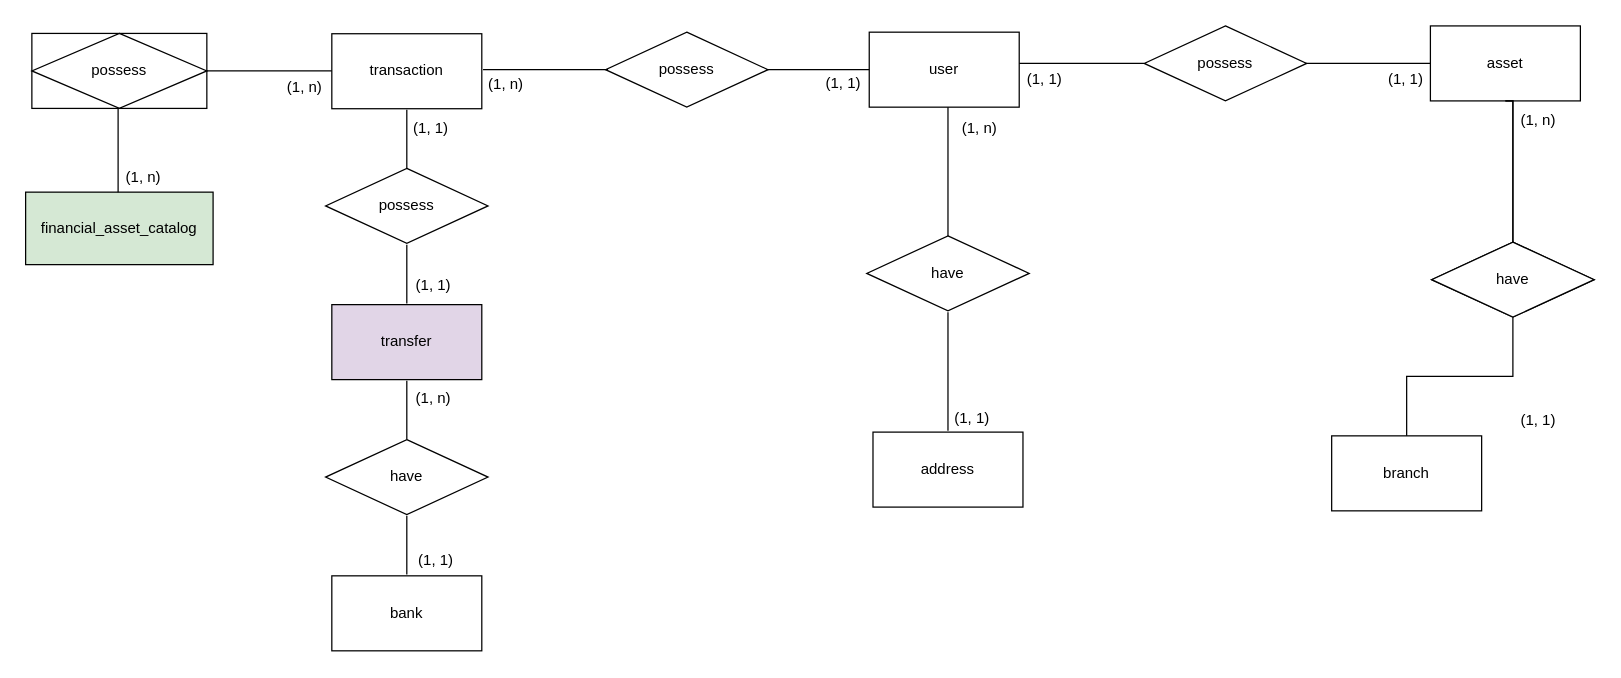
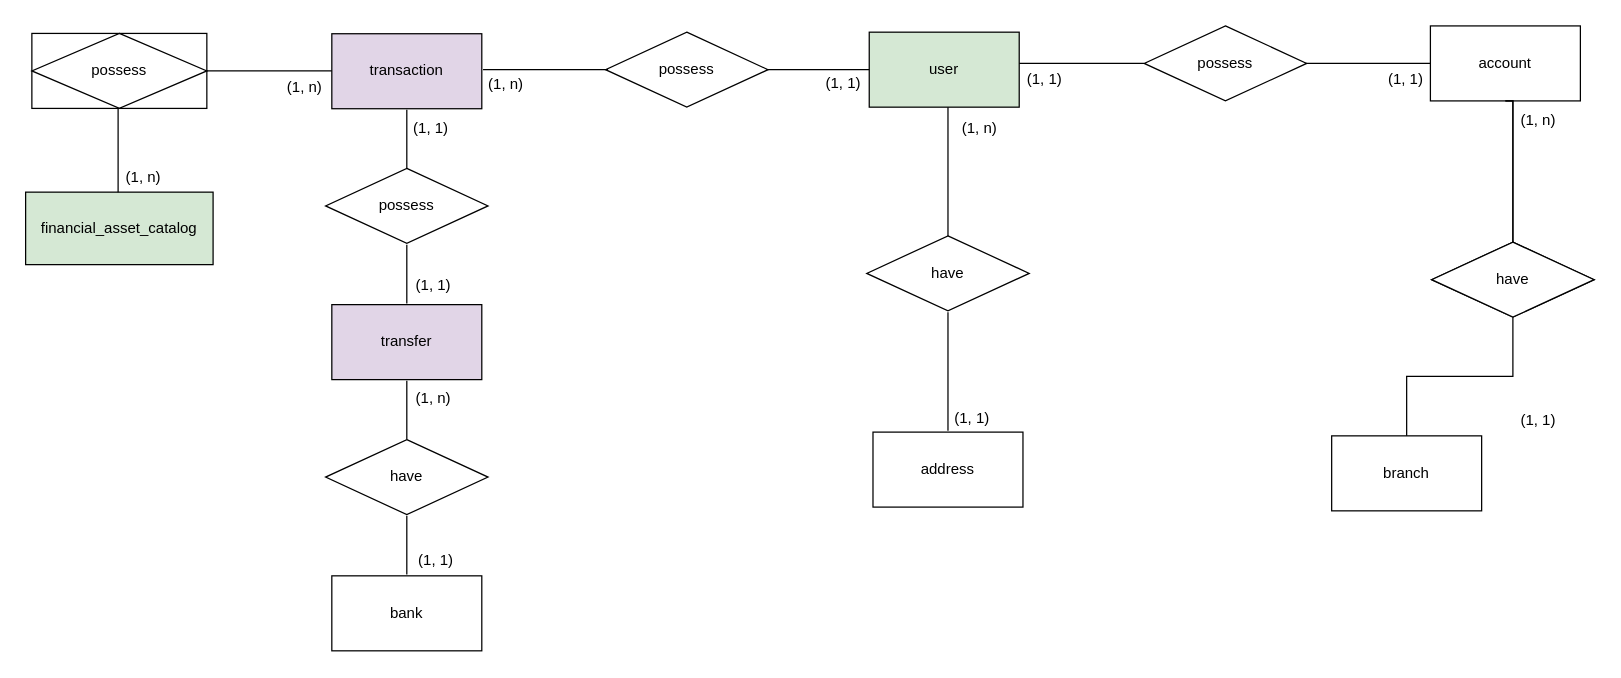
(1506, 63) -> (1506, 63)
(944, 69) -> (944, 69)
(407, 71) -> (407, 71)
